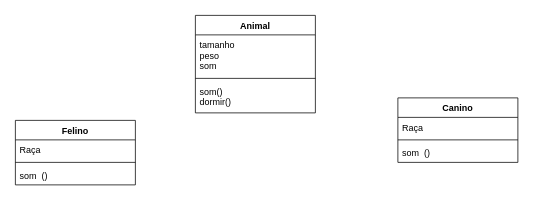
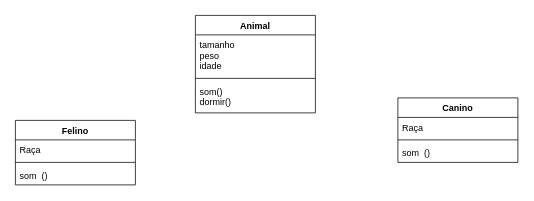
(217, 45) -> (217, 45)
